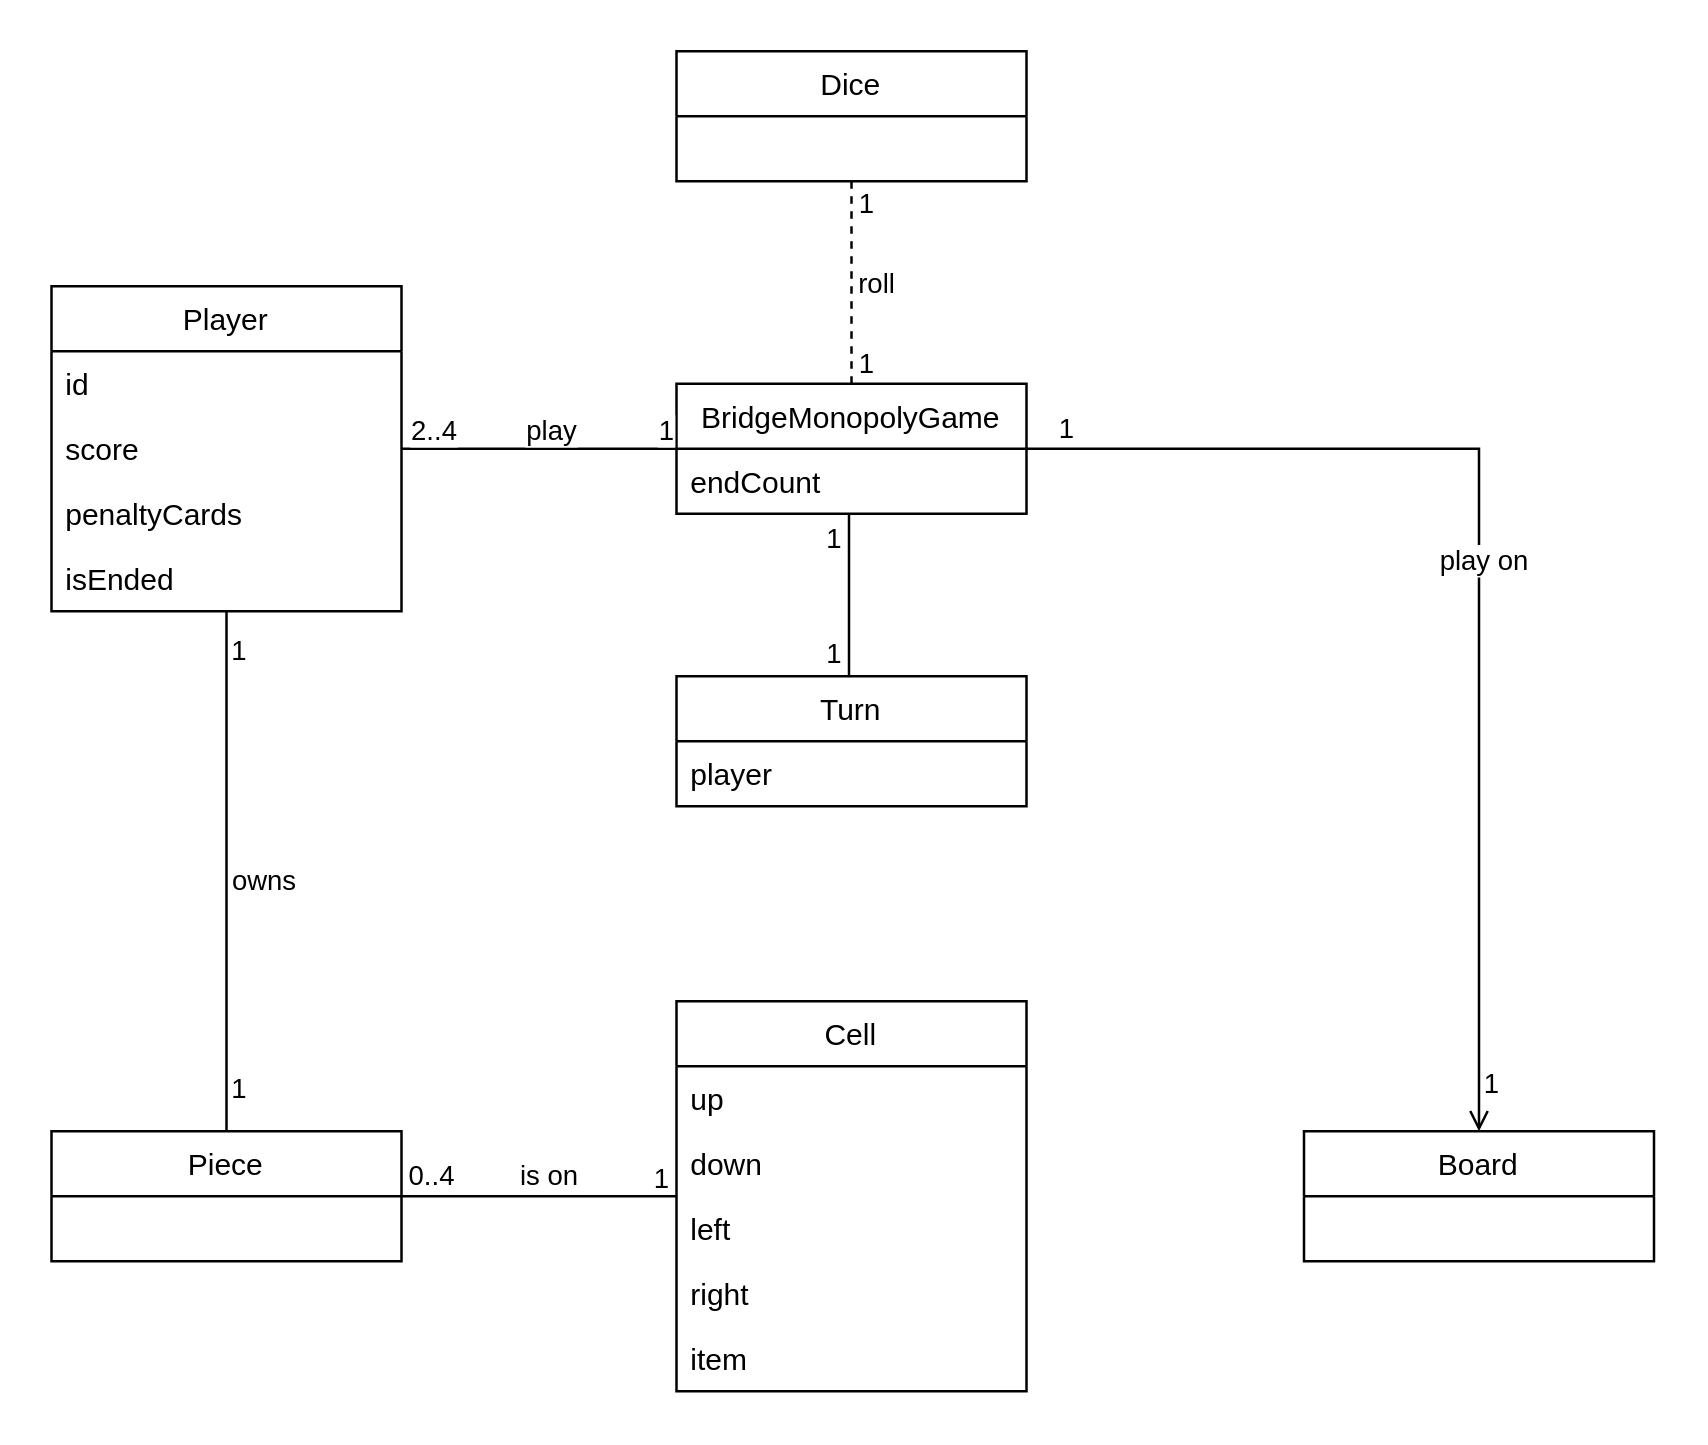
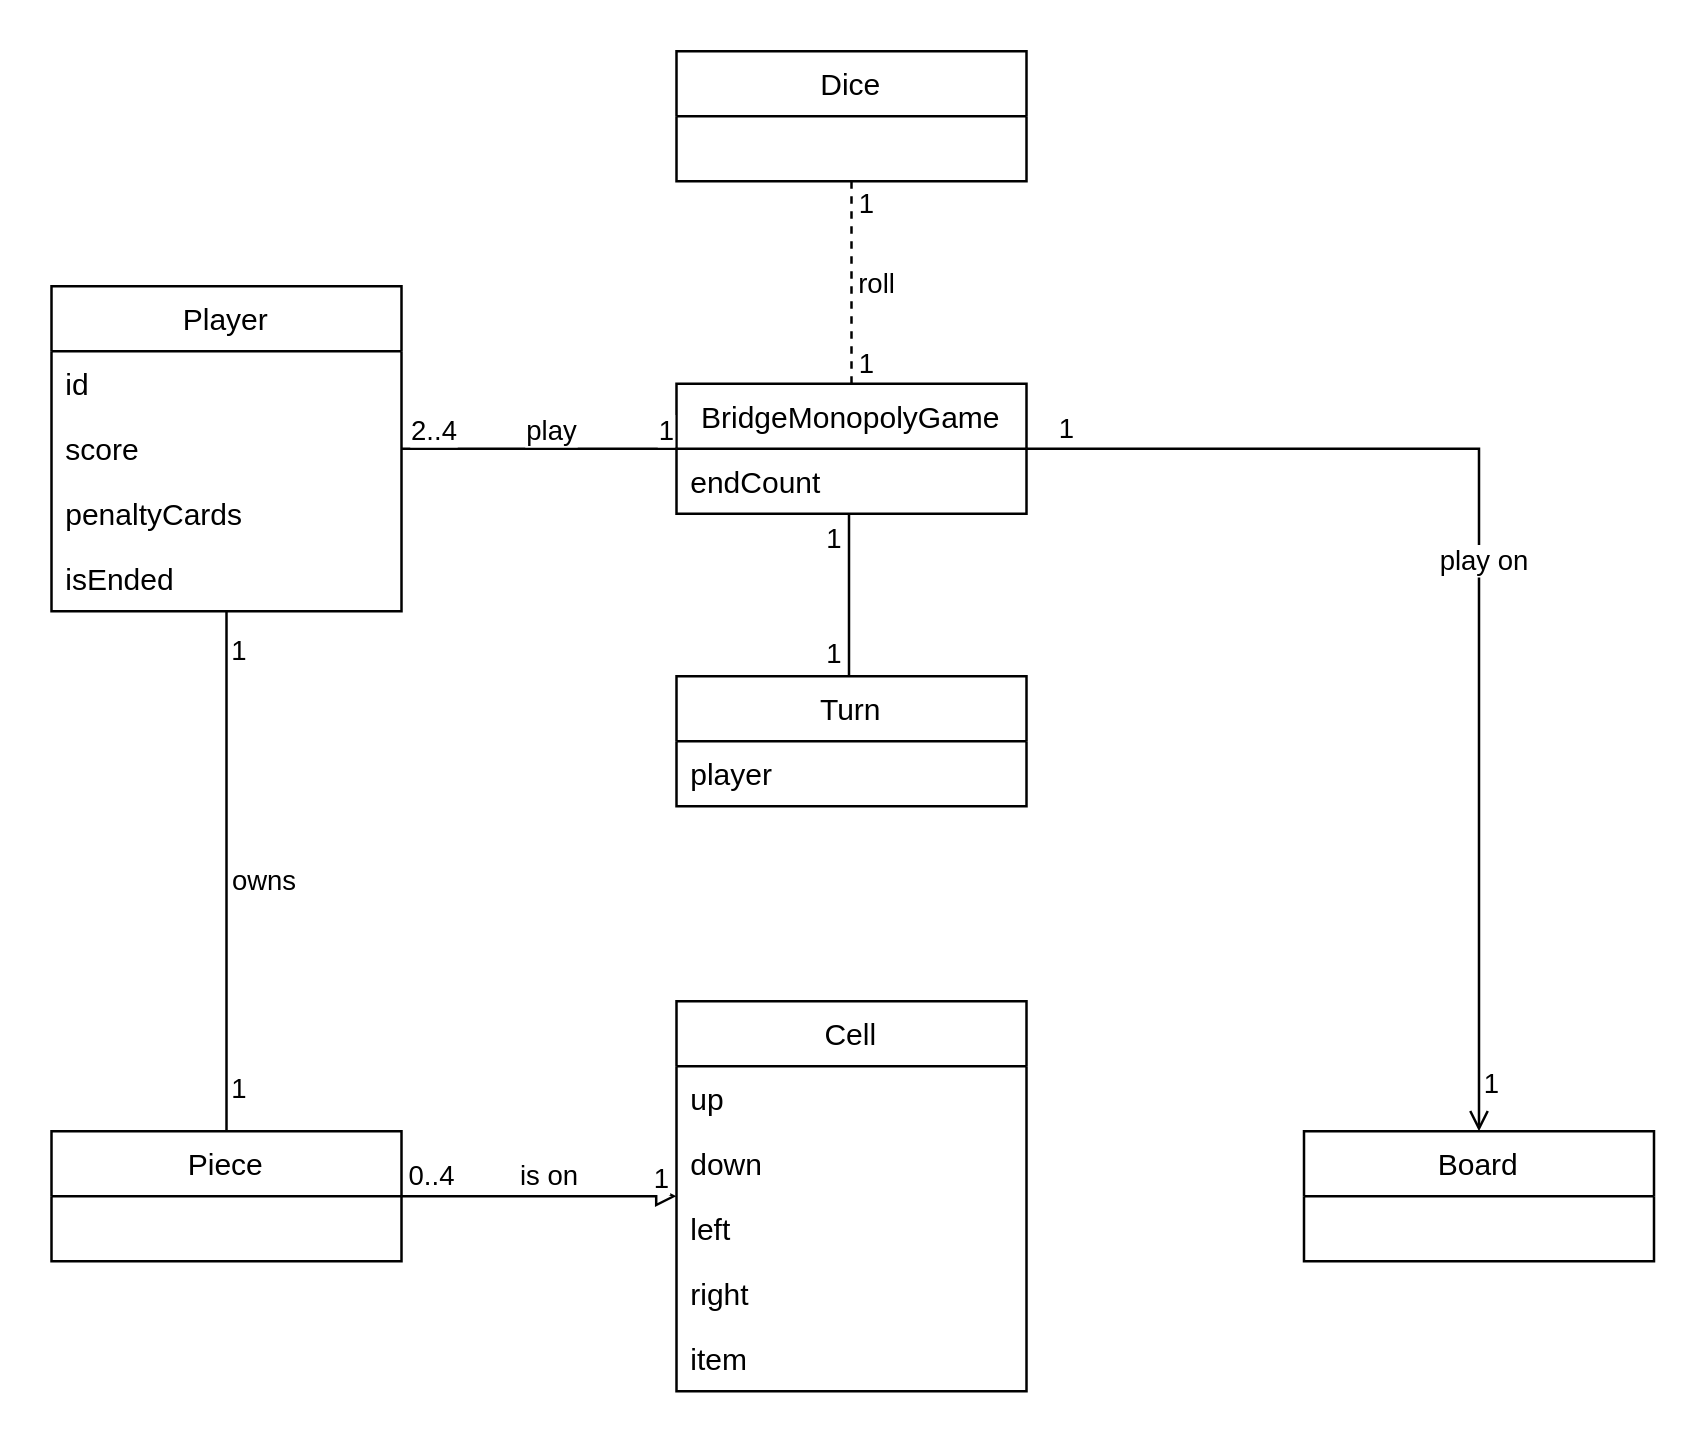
(663, 1196) -> (654, 1196)
